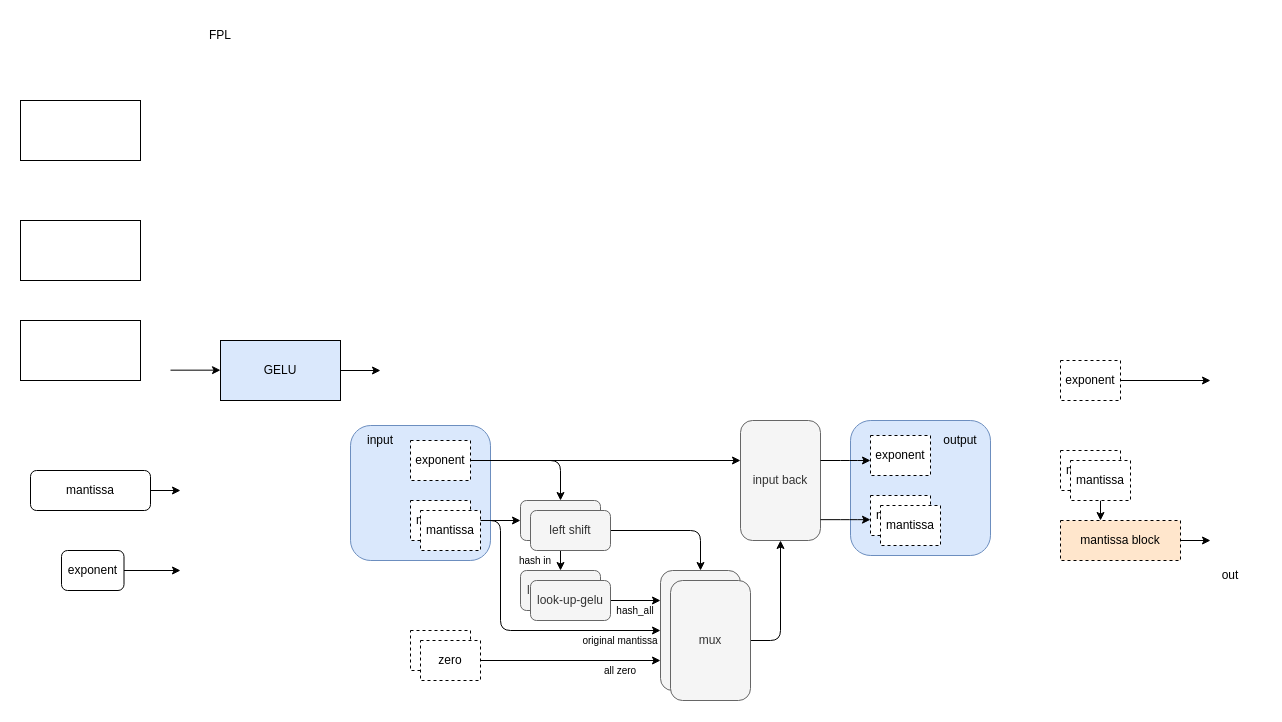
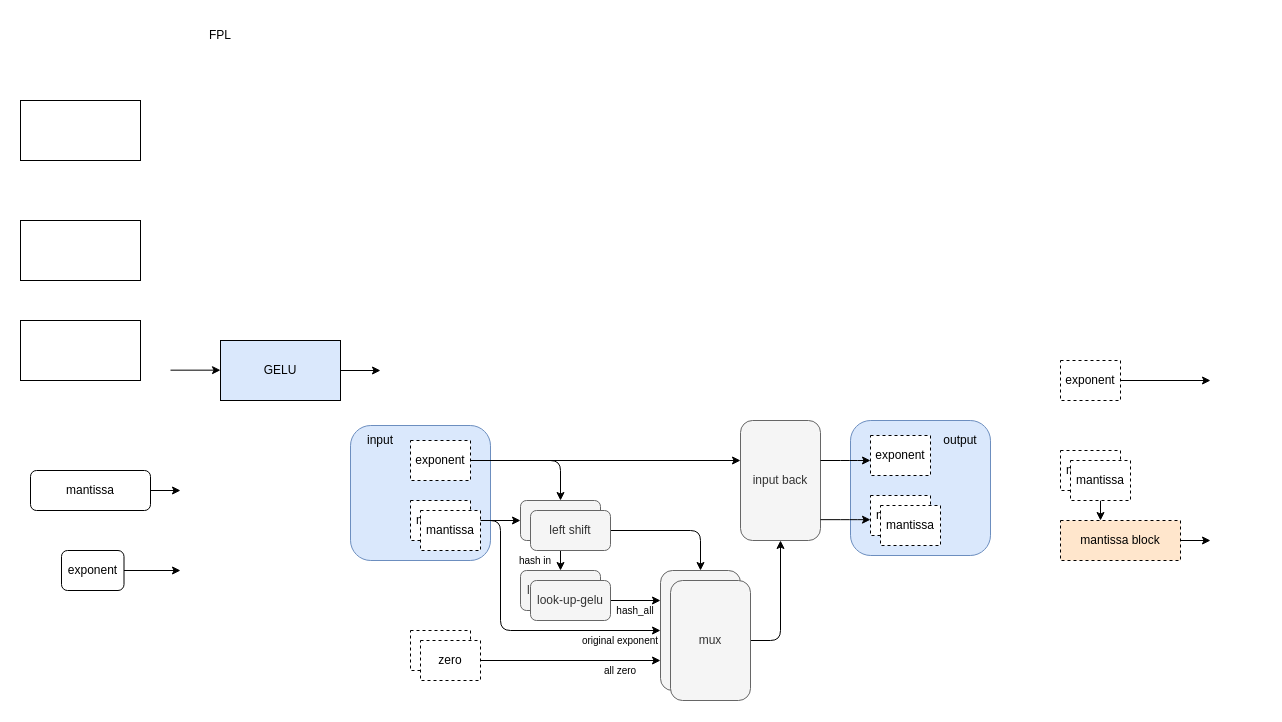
(1231, 576) -> none
(621, 641) -> (621, 641)
